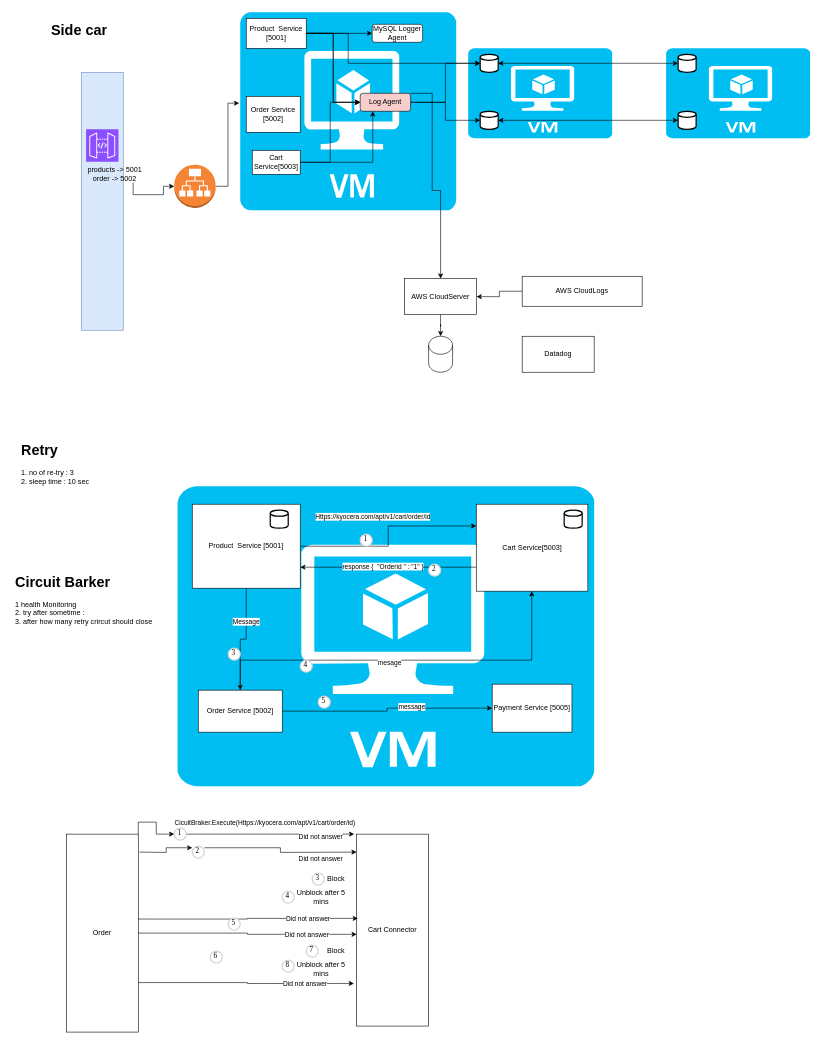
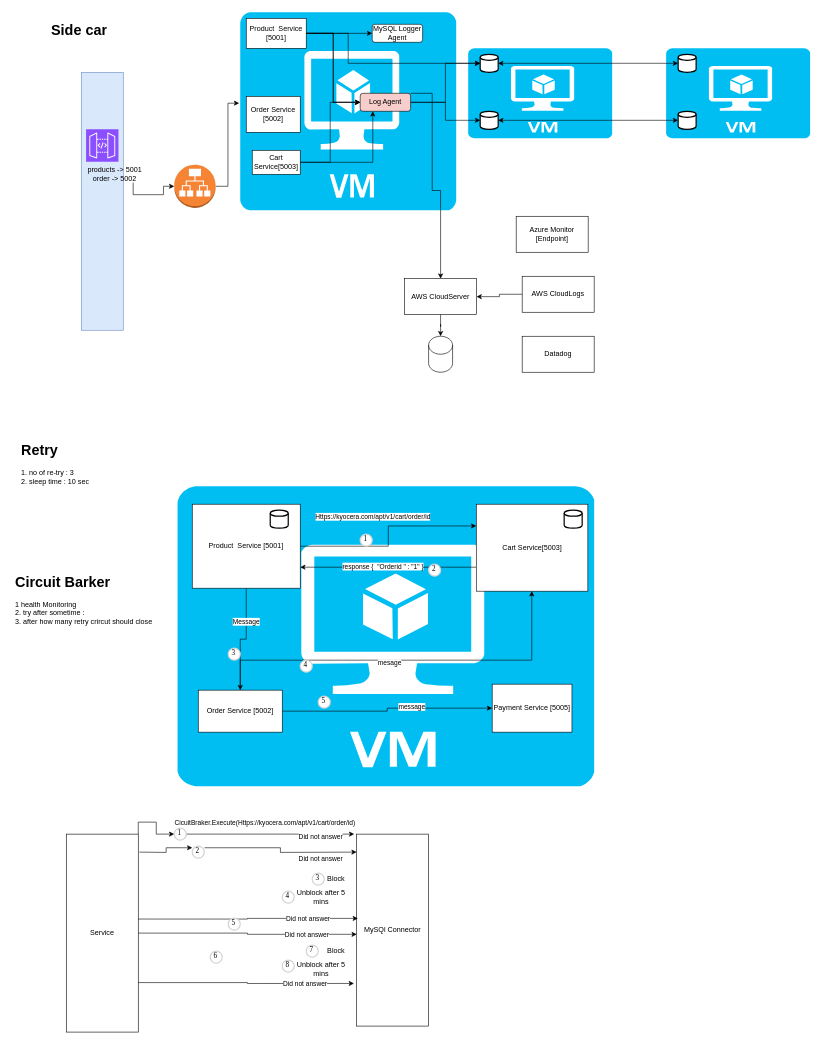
none -> (552, 234)
(582, 291) -> (558, 294)
(393, 930) -> (393, 930)
(102, 933) -> (102, 933)
